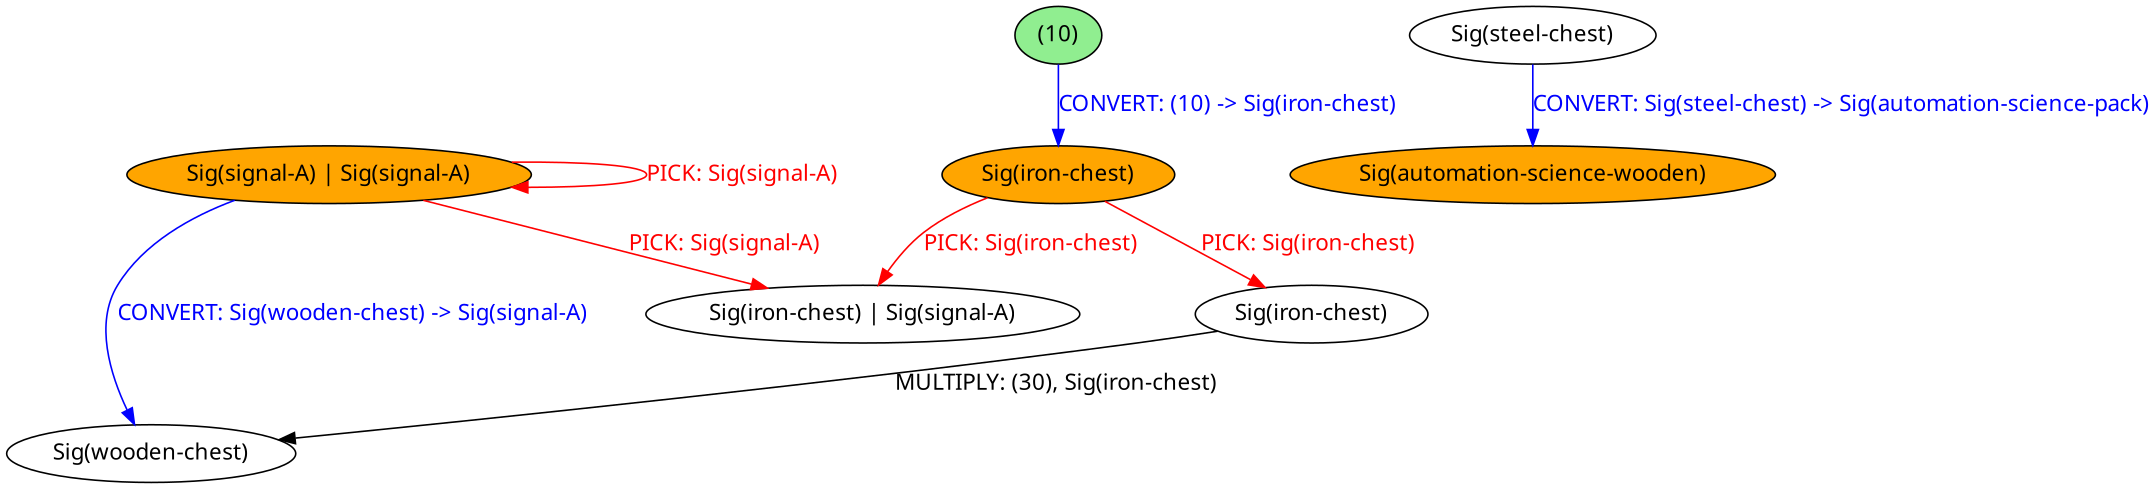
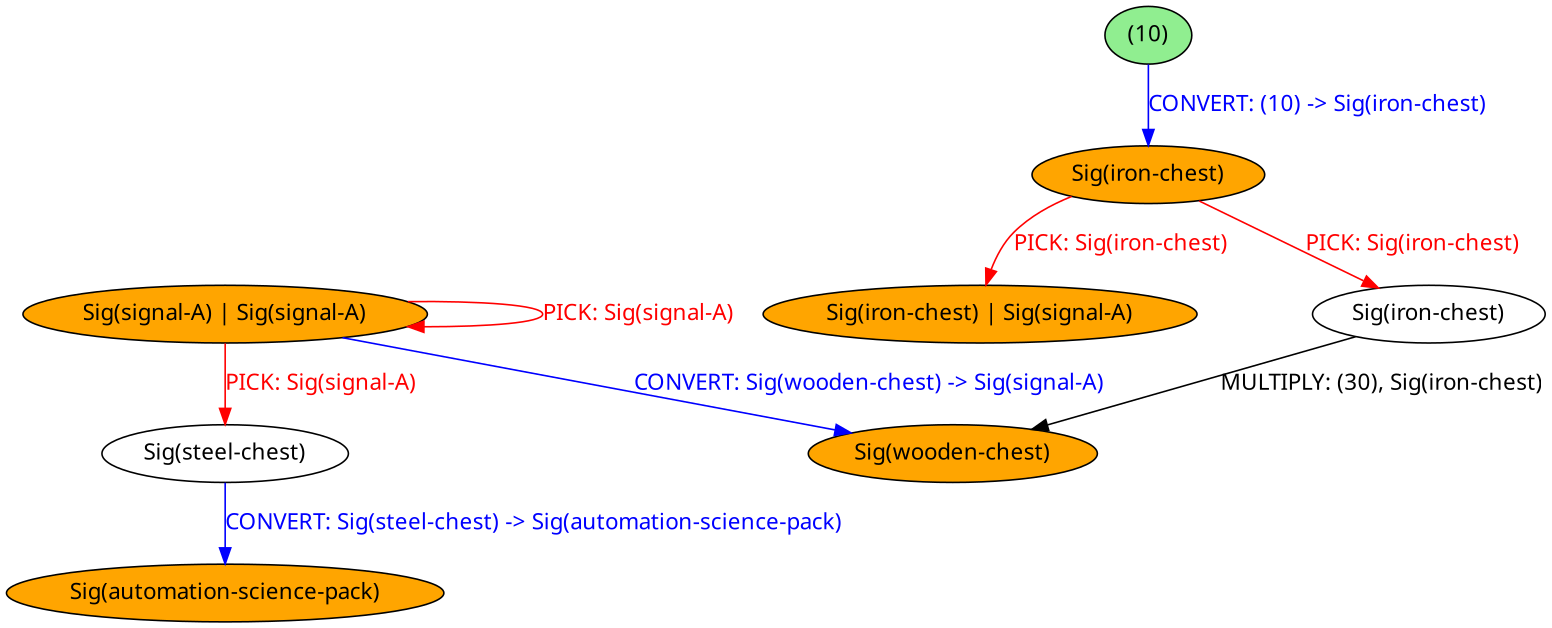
(1533, 175) -> (225, 593)
(587, 242) -> (225, 376)
(863, 314) -> (980, 314)
(151, 454) -> (953, 454)
